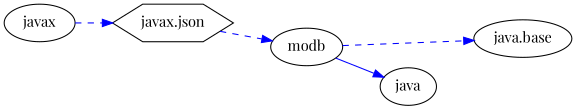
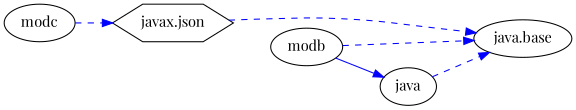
(40, 23) -> (40, 23)
(241, 35) -> (348, 19)
none -> (456, 67)
